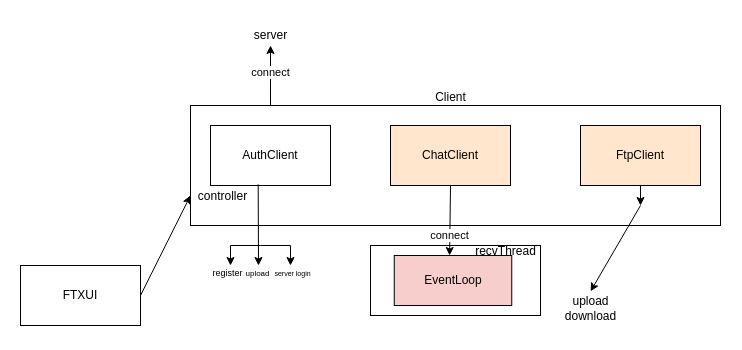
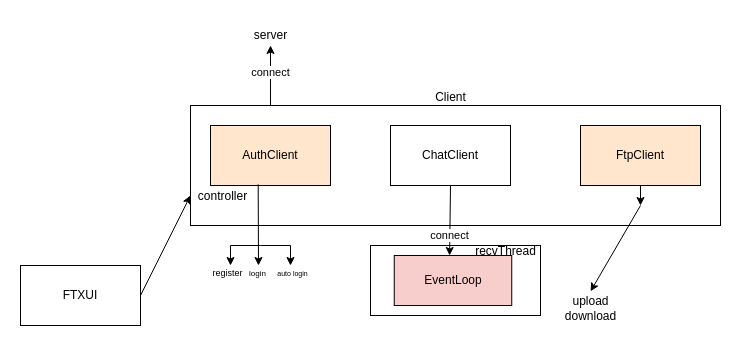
(271, 156) -> (271, 156)
(451, 156) -> (451, 156)
(258, 273) -> (258, 273)
(293, 273) -> (293, 273)
